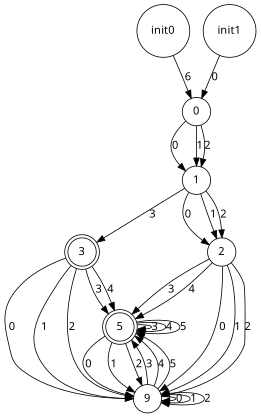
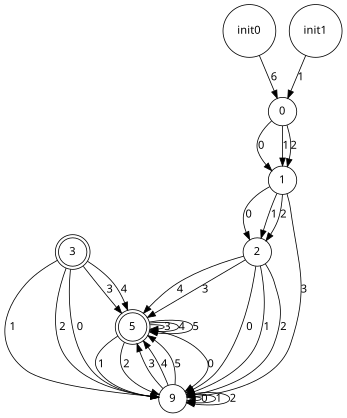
(215, 77) -> (301, 77)
(144, 213) -> (296, 326)
